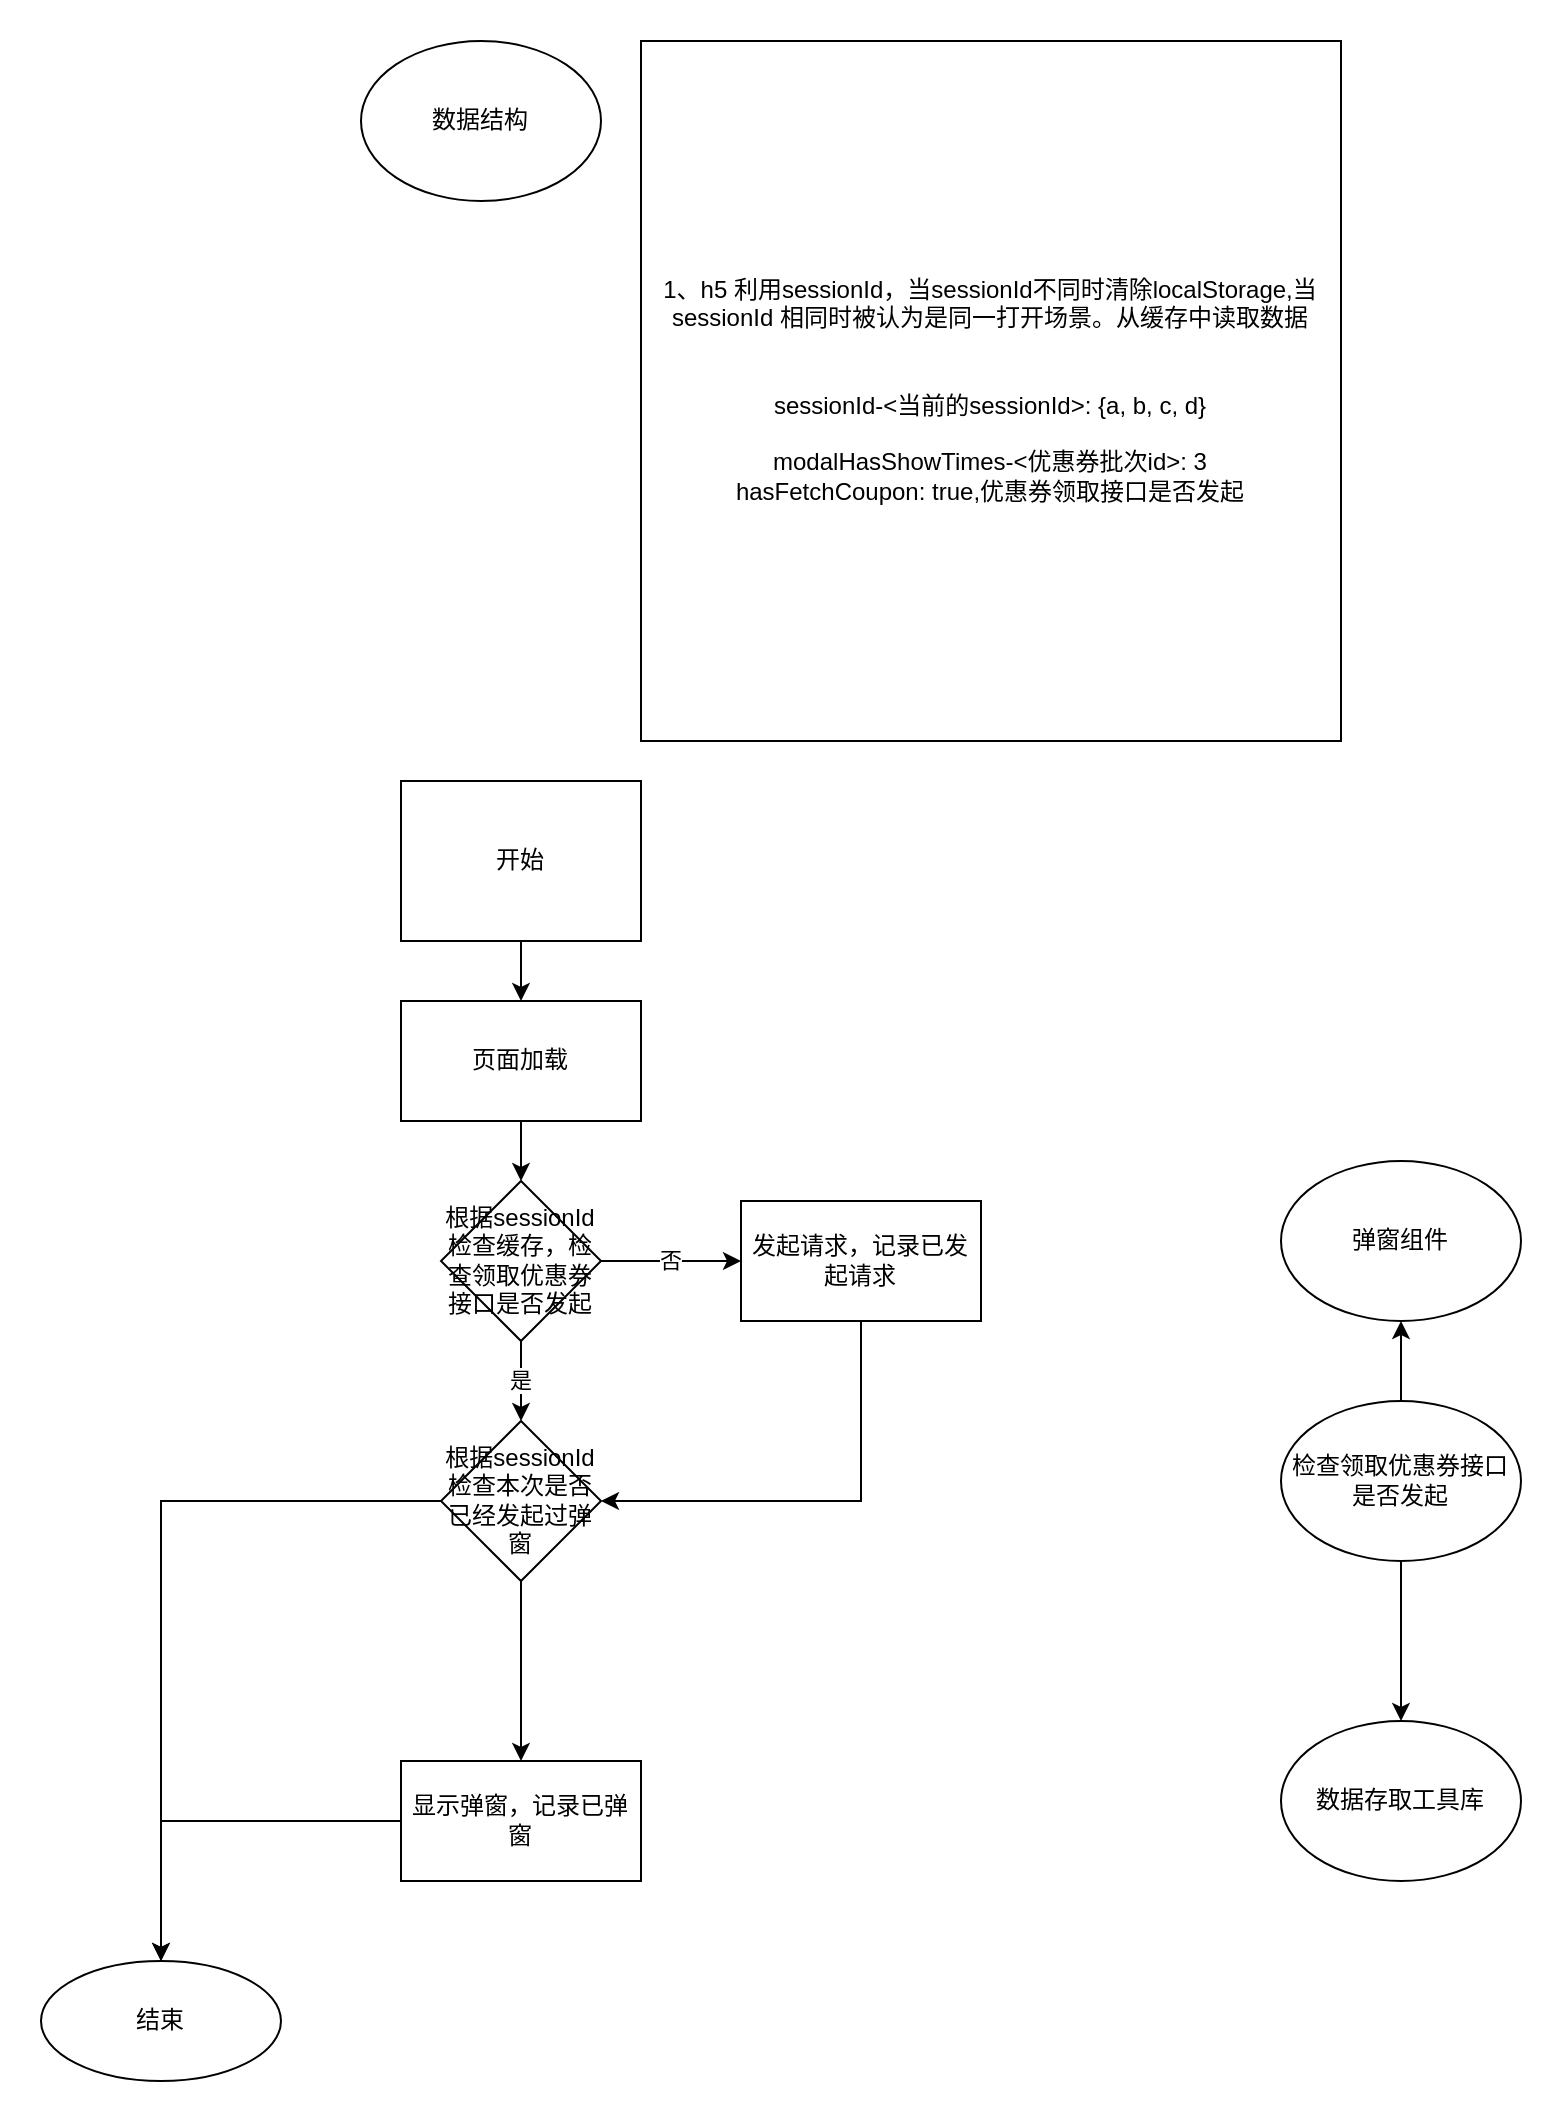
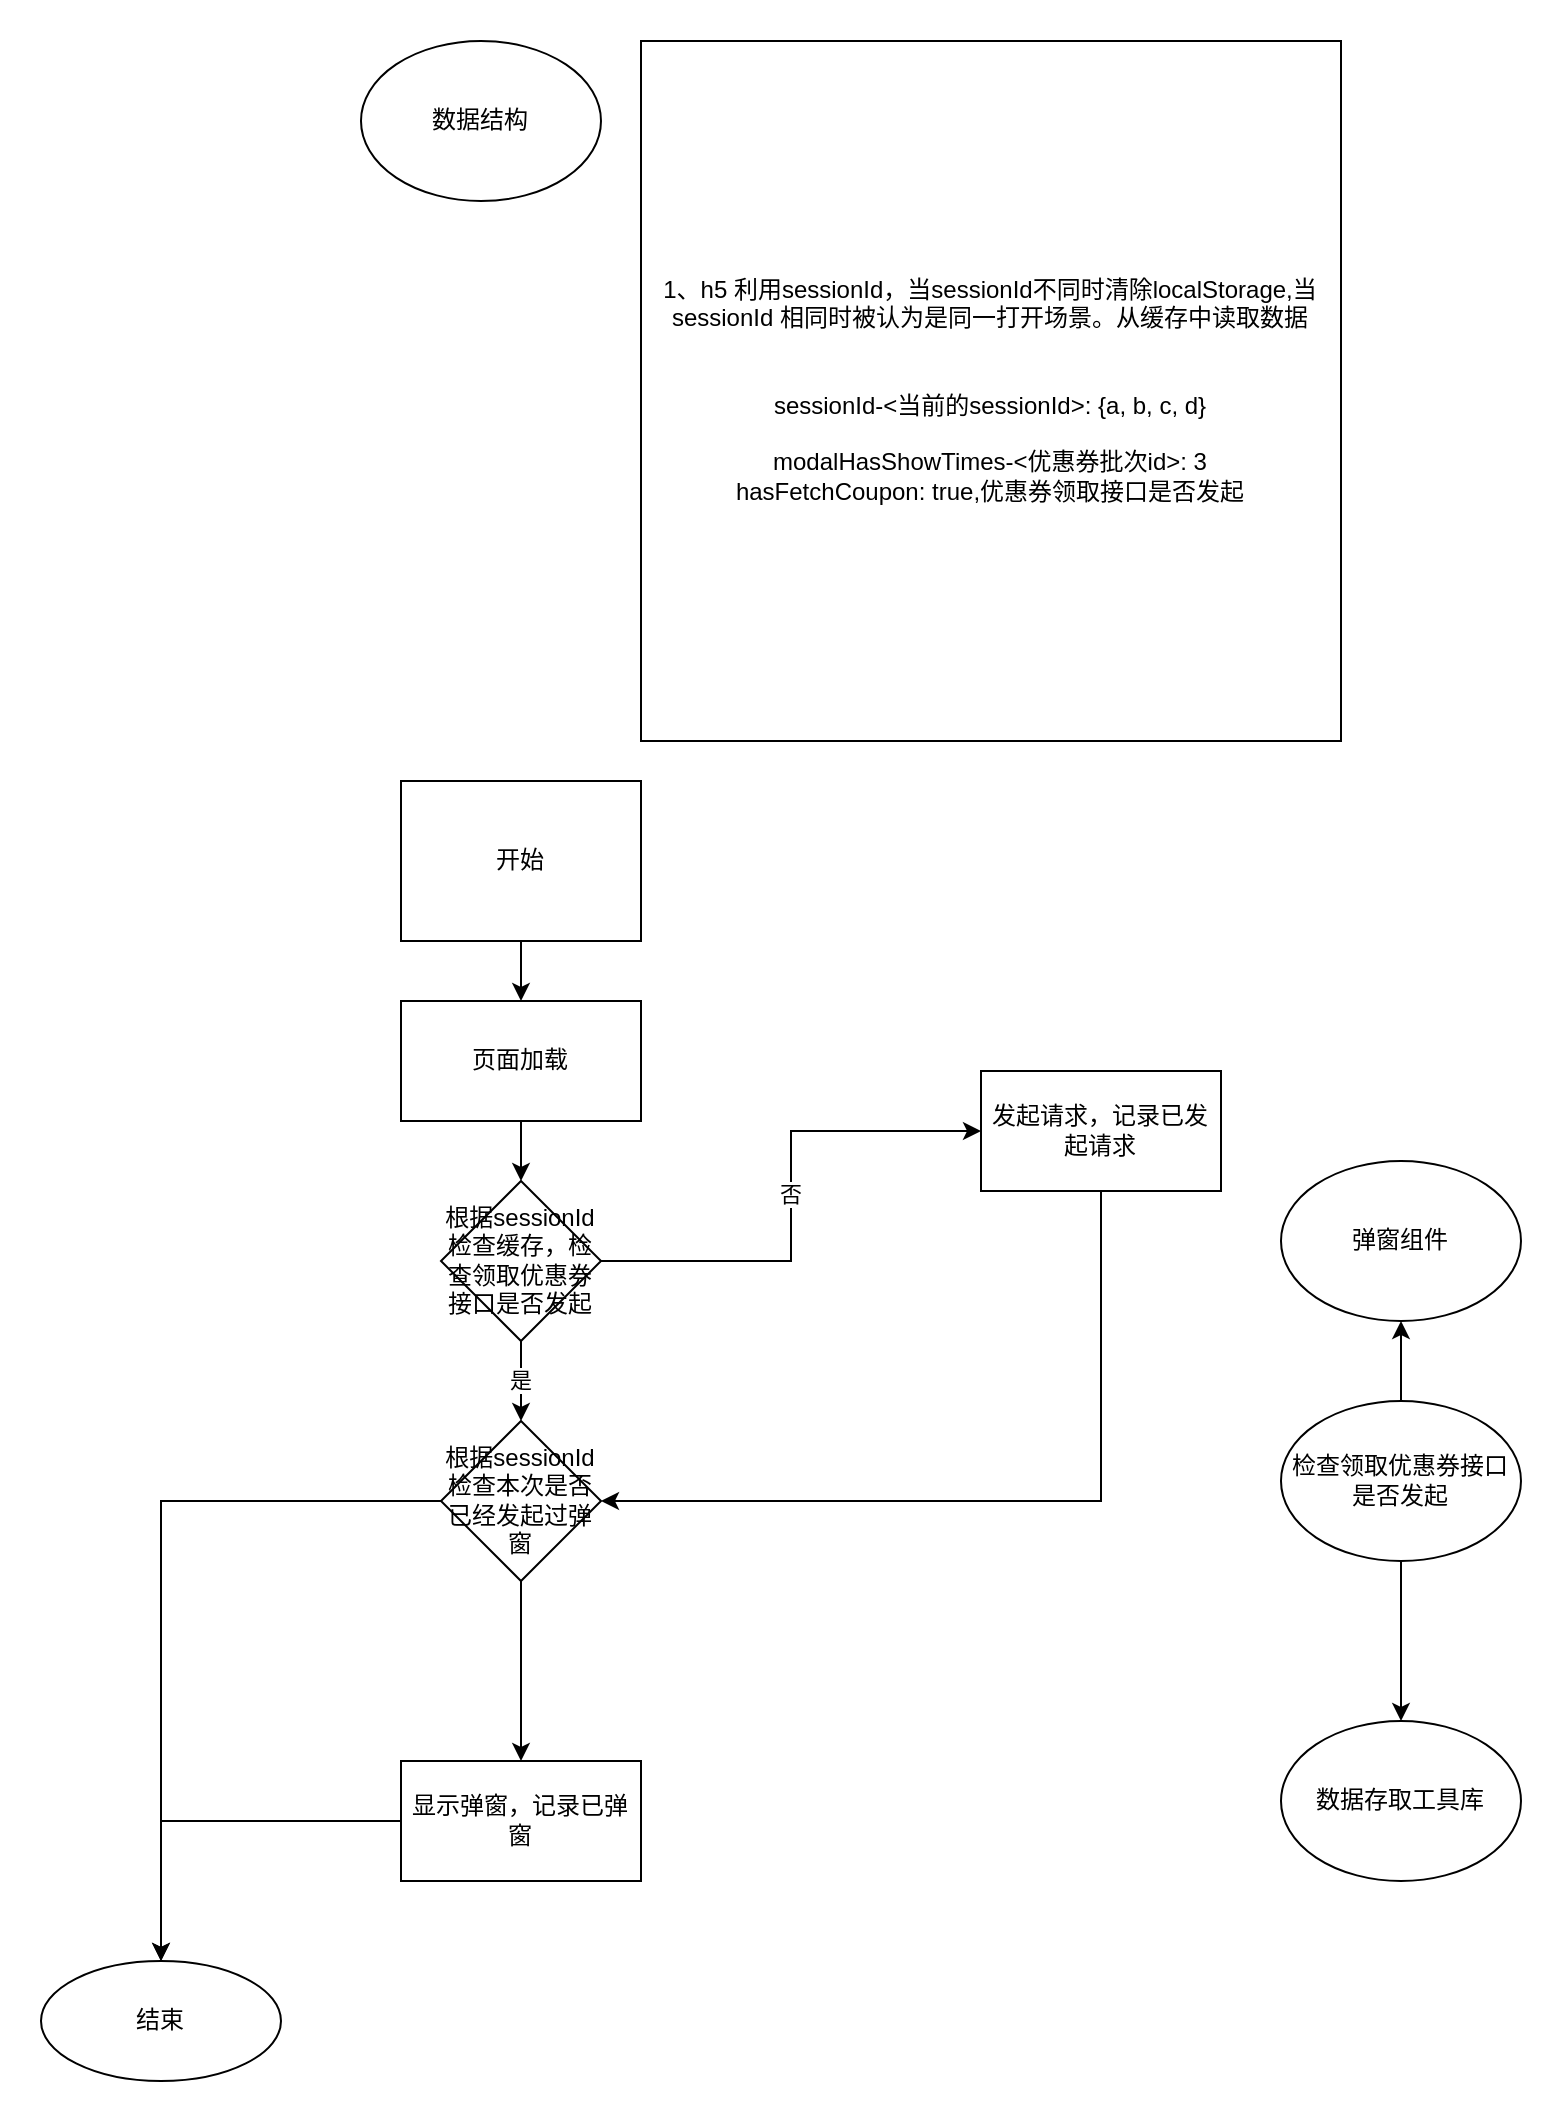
(861, 1261) -> (1101, 1131)
